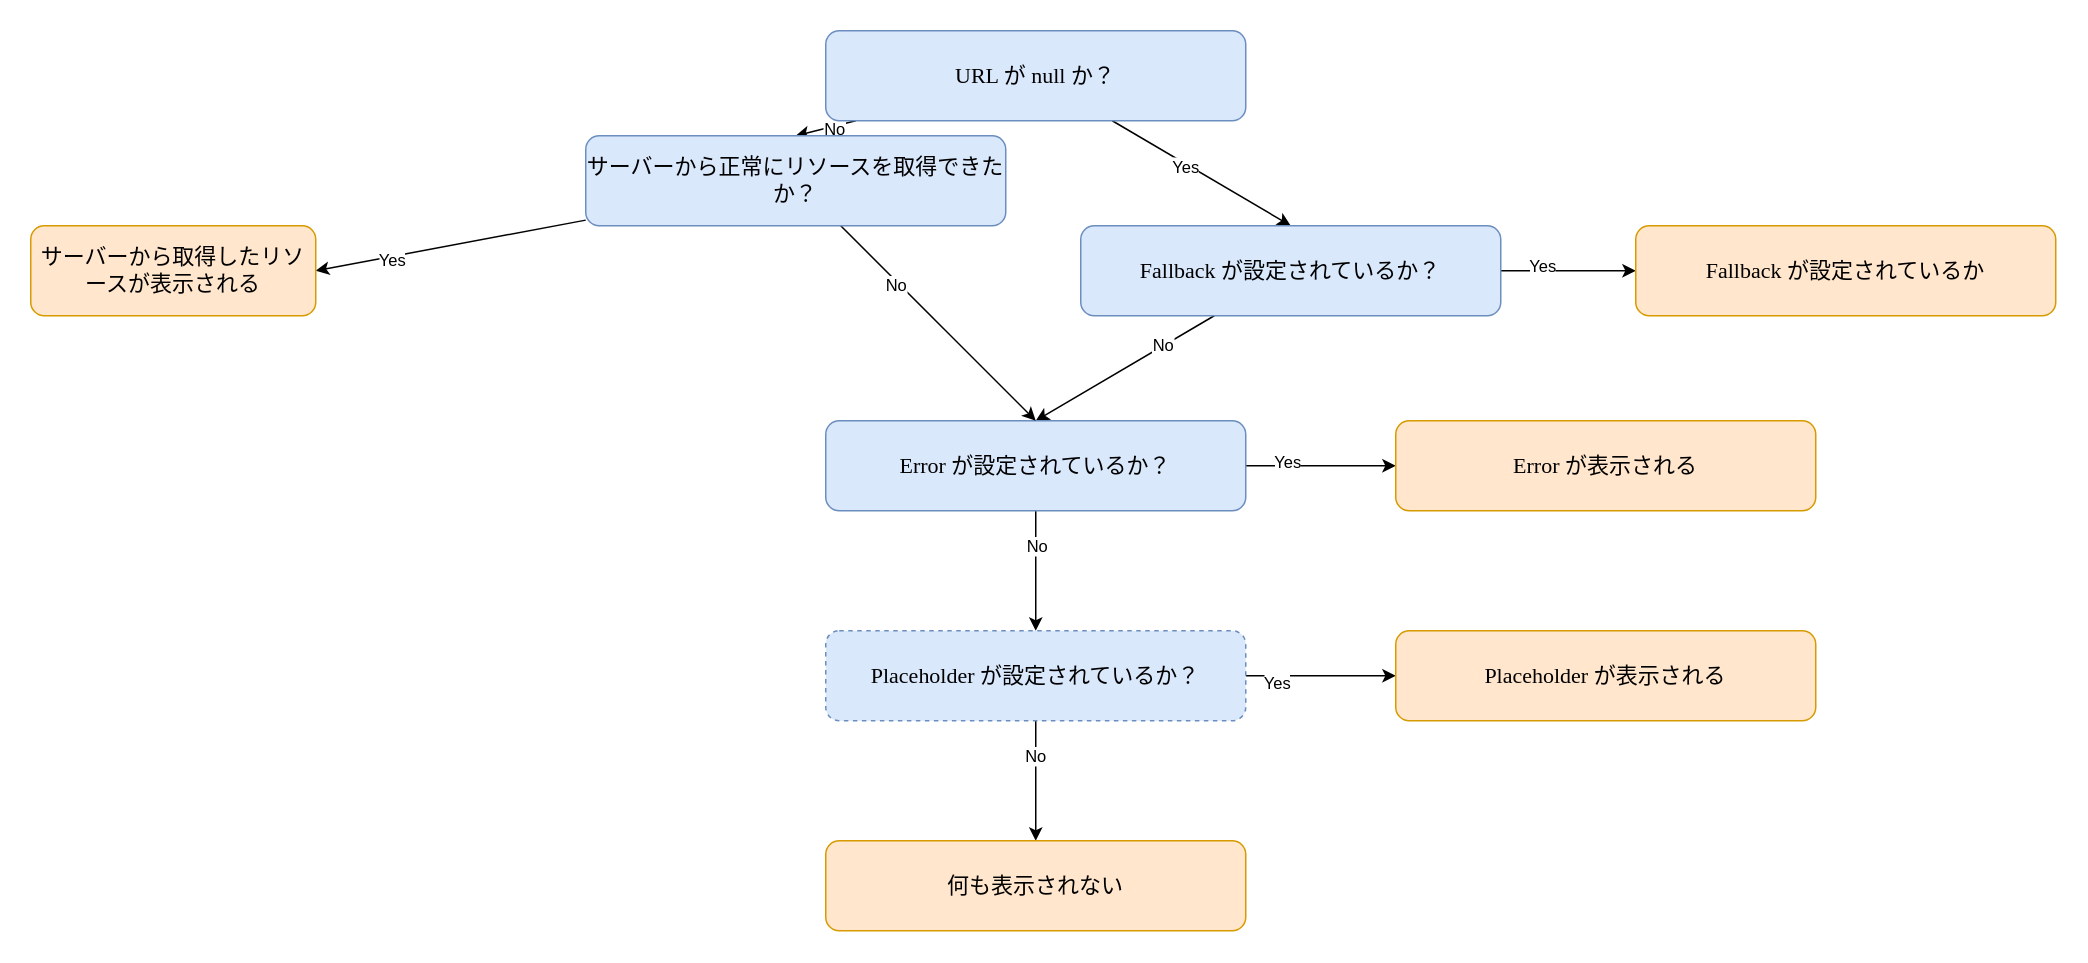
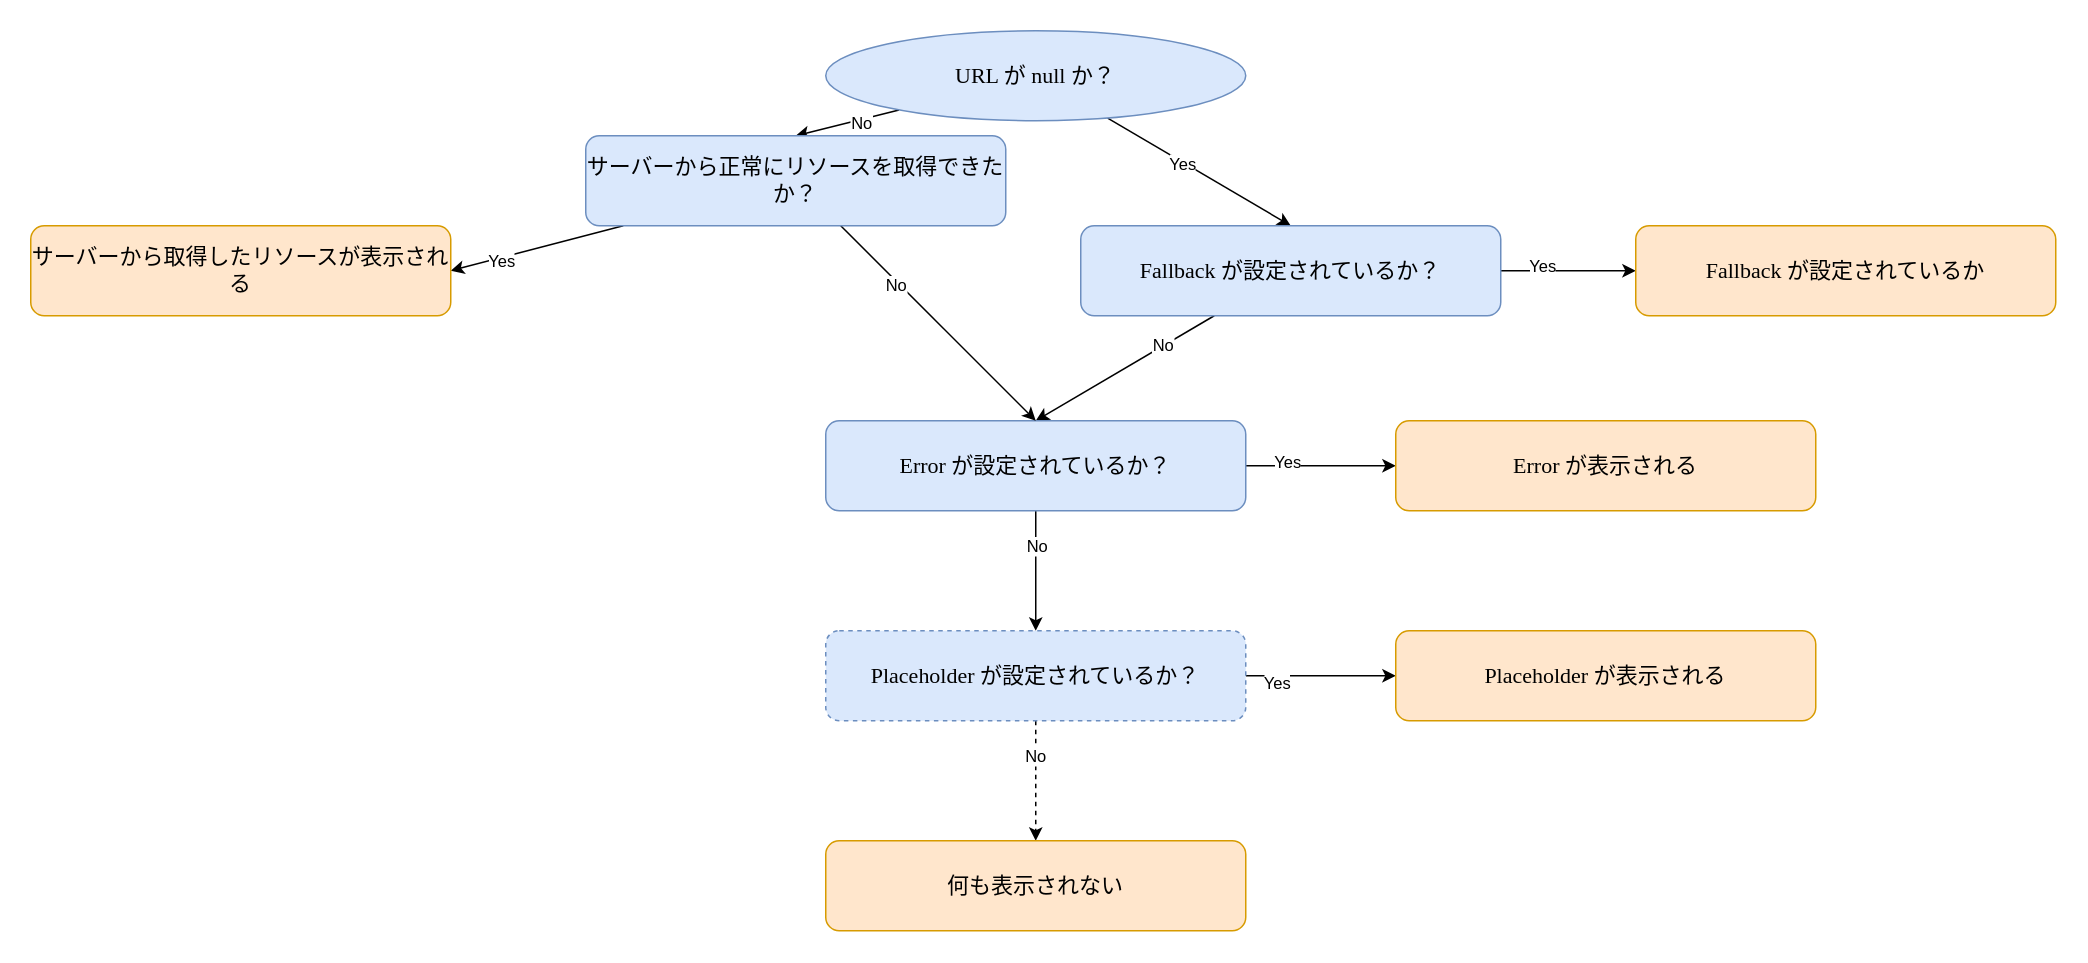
(1036, 76) -> (1036, 76)
(173, 271) -> (241, 271)
(1036, 799) -> (1036, 799)
